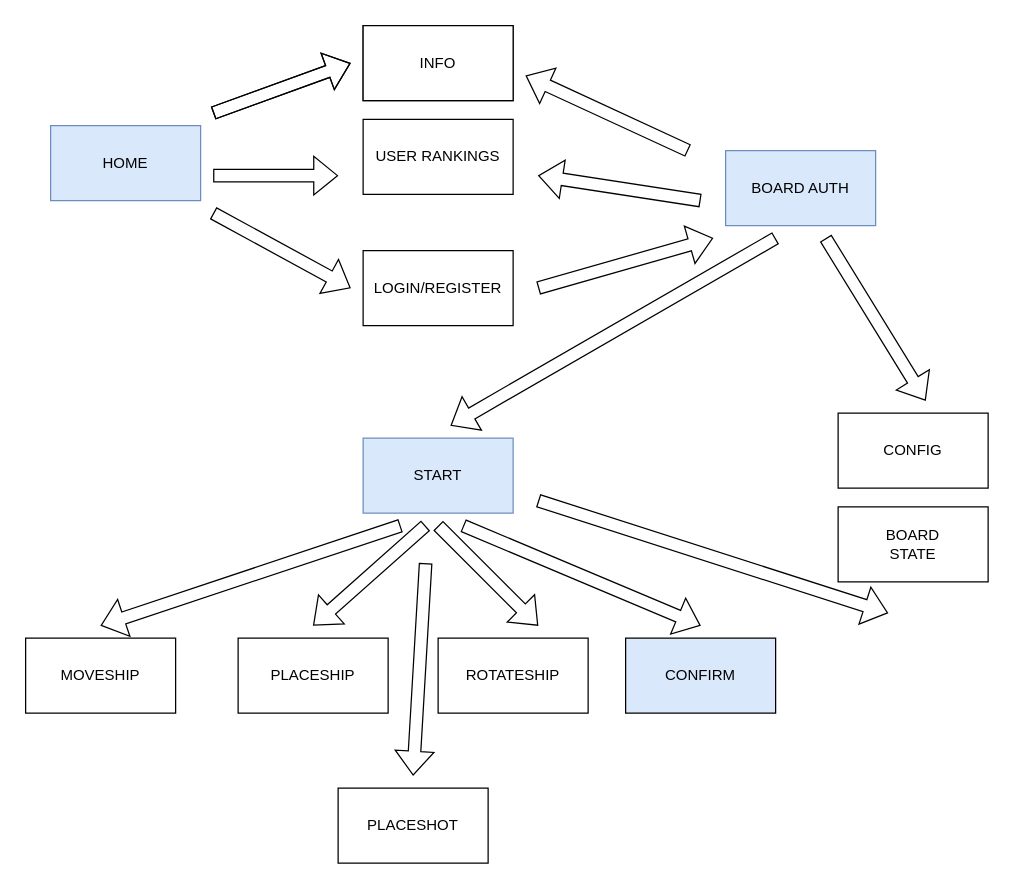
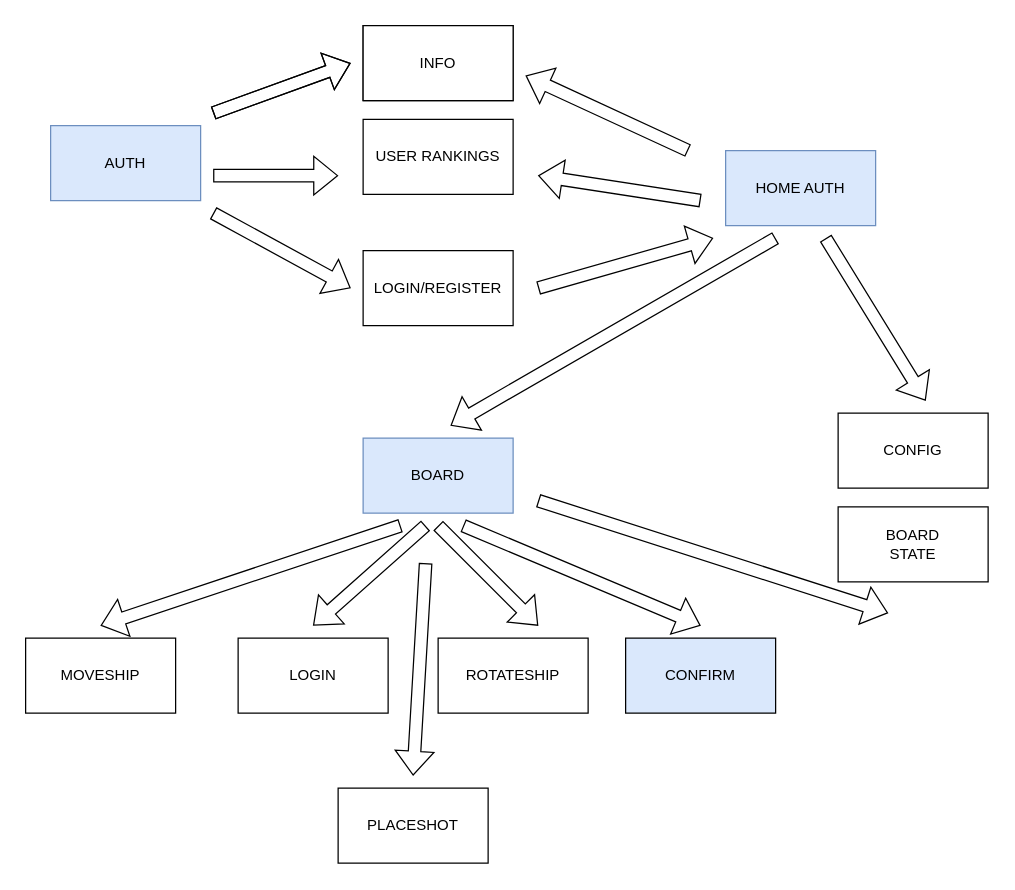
(126, 163) -> (126, 163)
(801, 188) -> (801, 188)
(438, 476) -> (438, 476)
(313, 676) -> (313, 676)
